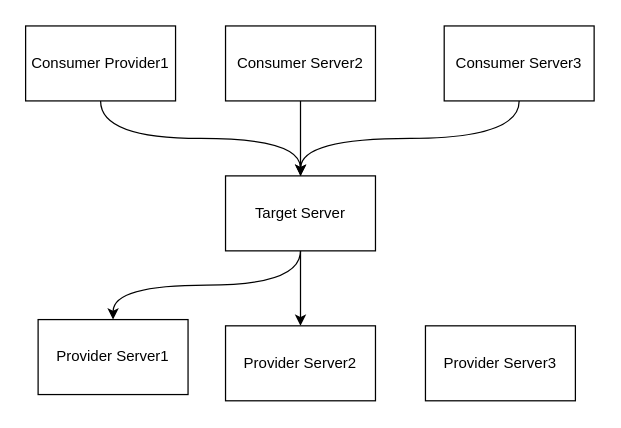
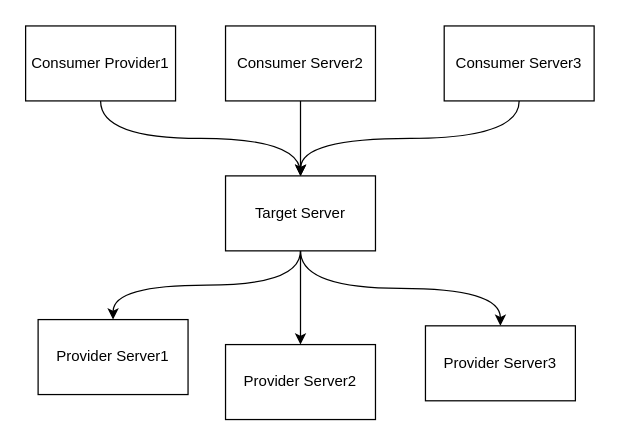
(272, 145) -> (273, 146)
(301, 159) -> (301, 159)
none -> (403, 288)
(301, 363) -> (301, 382)
